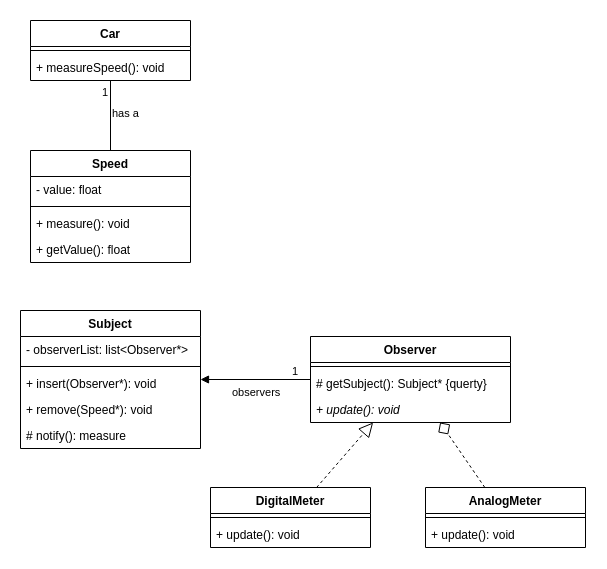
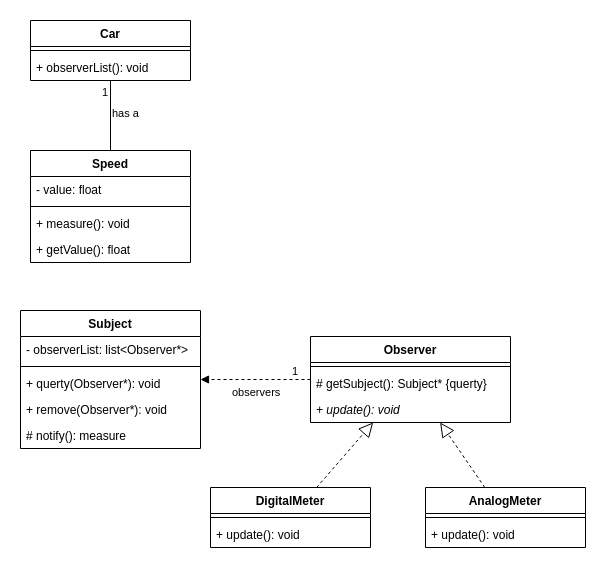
(104, 68) -> (102, 68)
(259, 380) -> (259, 380)
(102, 384) -> (104, 384)
(94, 410) -> (104, 410)
(448, 435) -> (449, 435)
